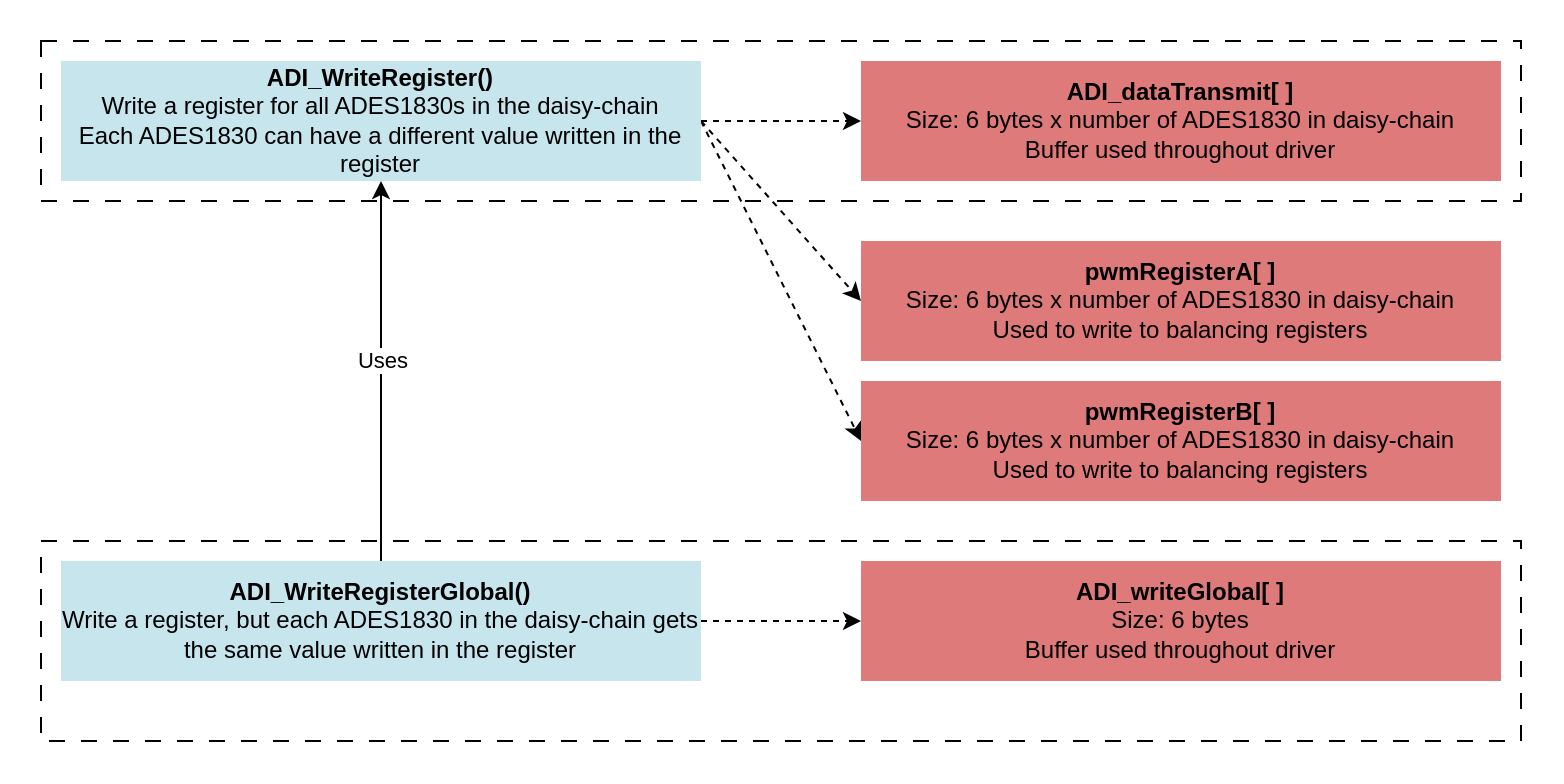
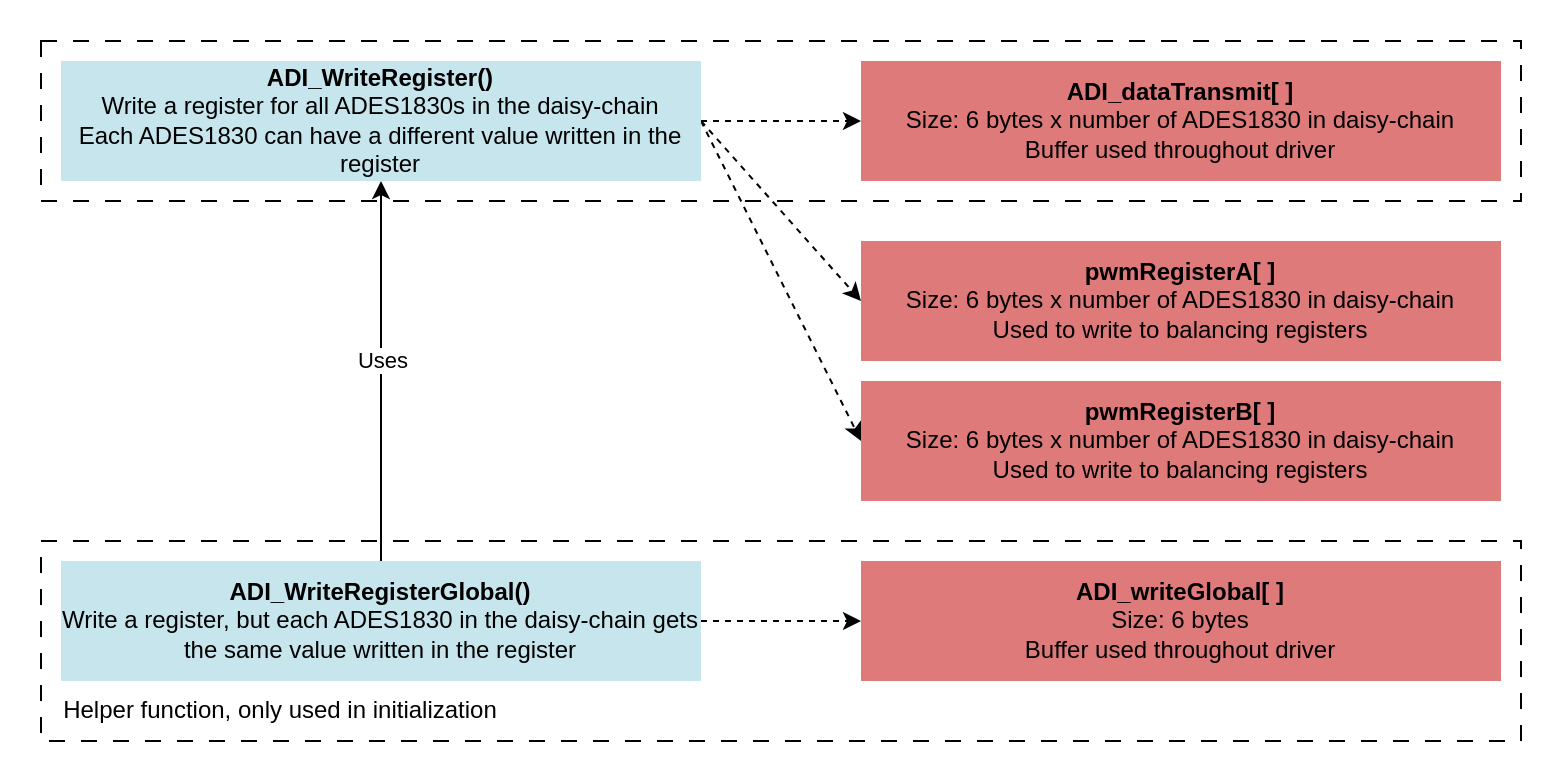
none -> (281, 711)
